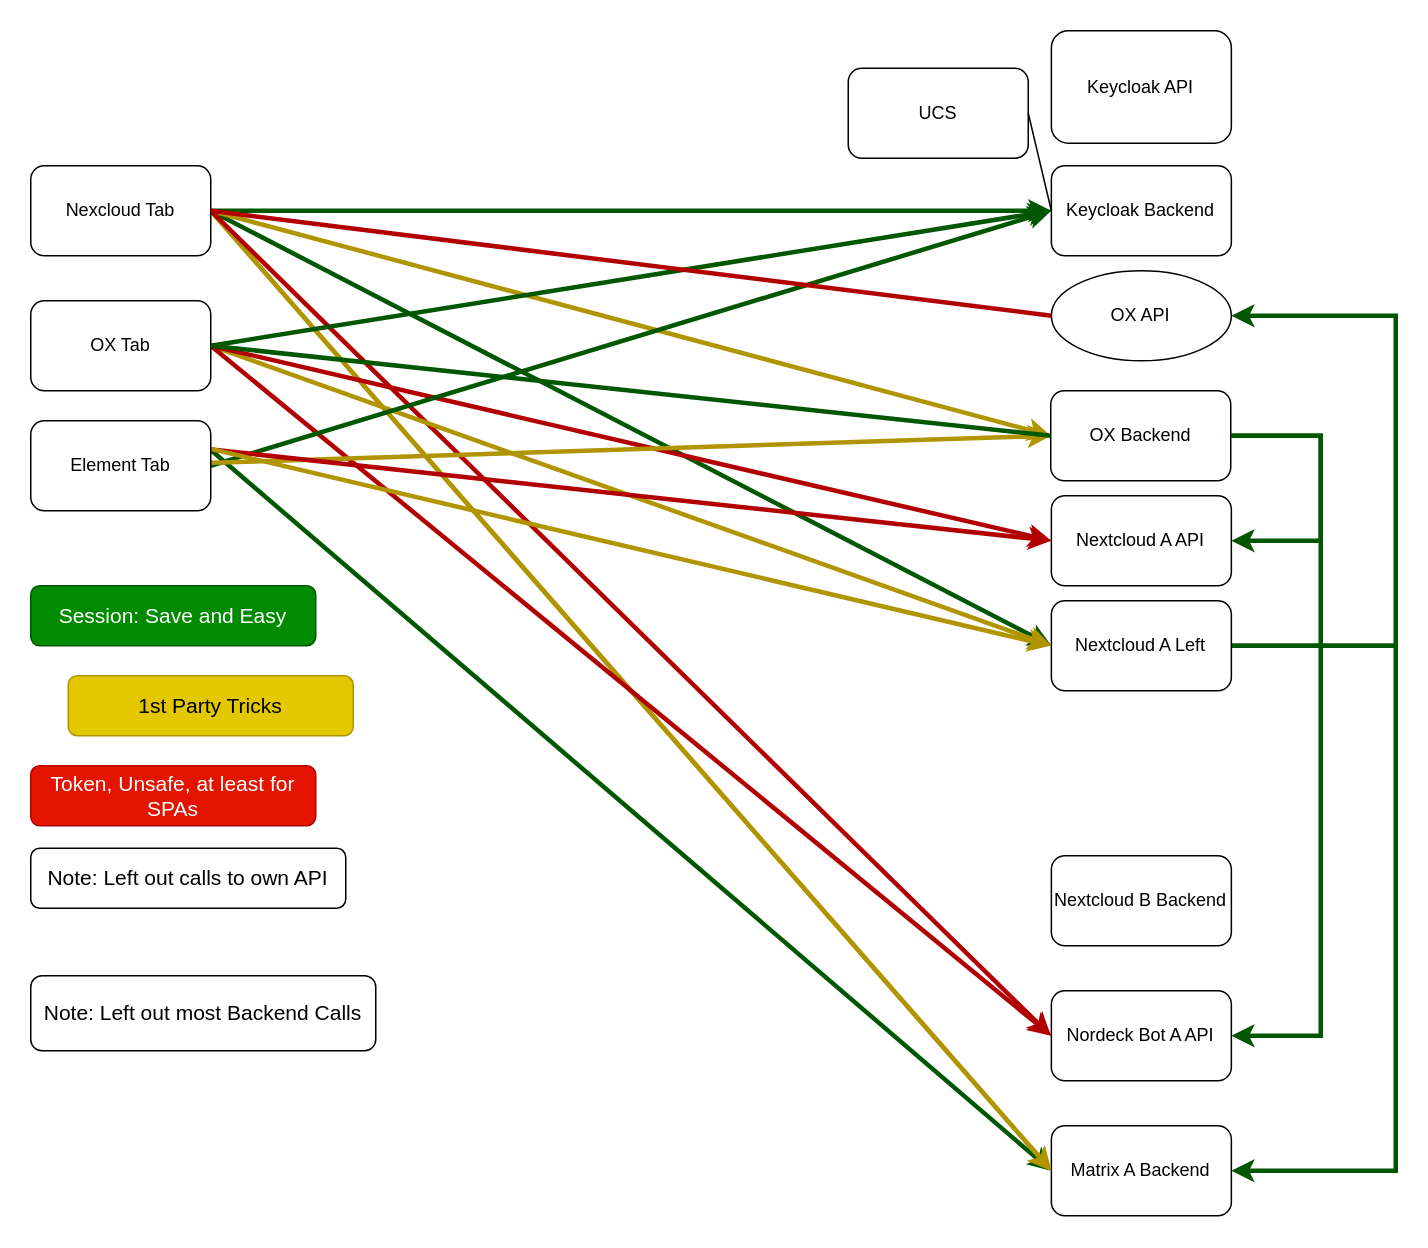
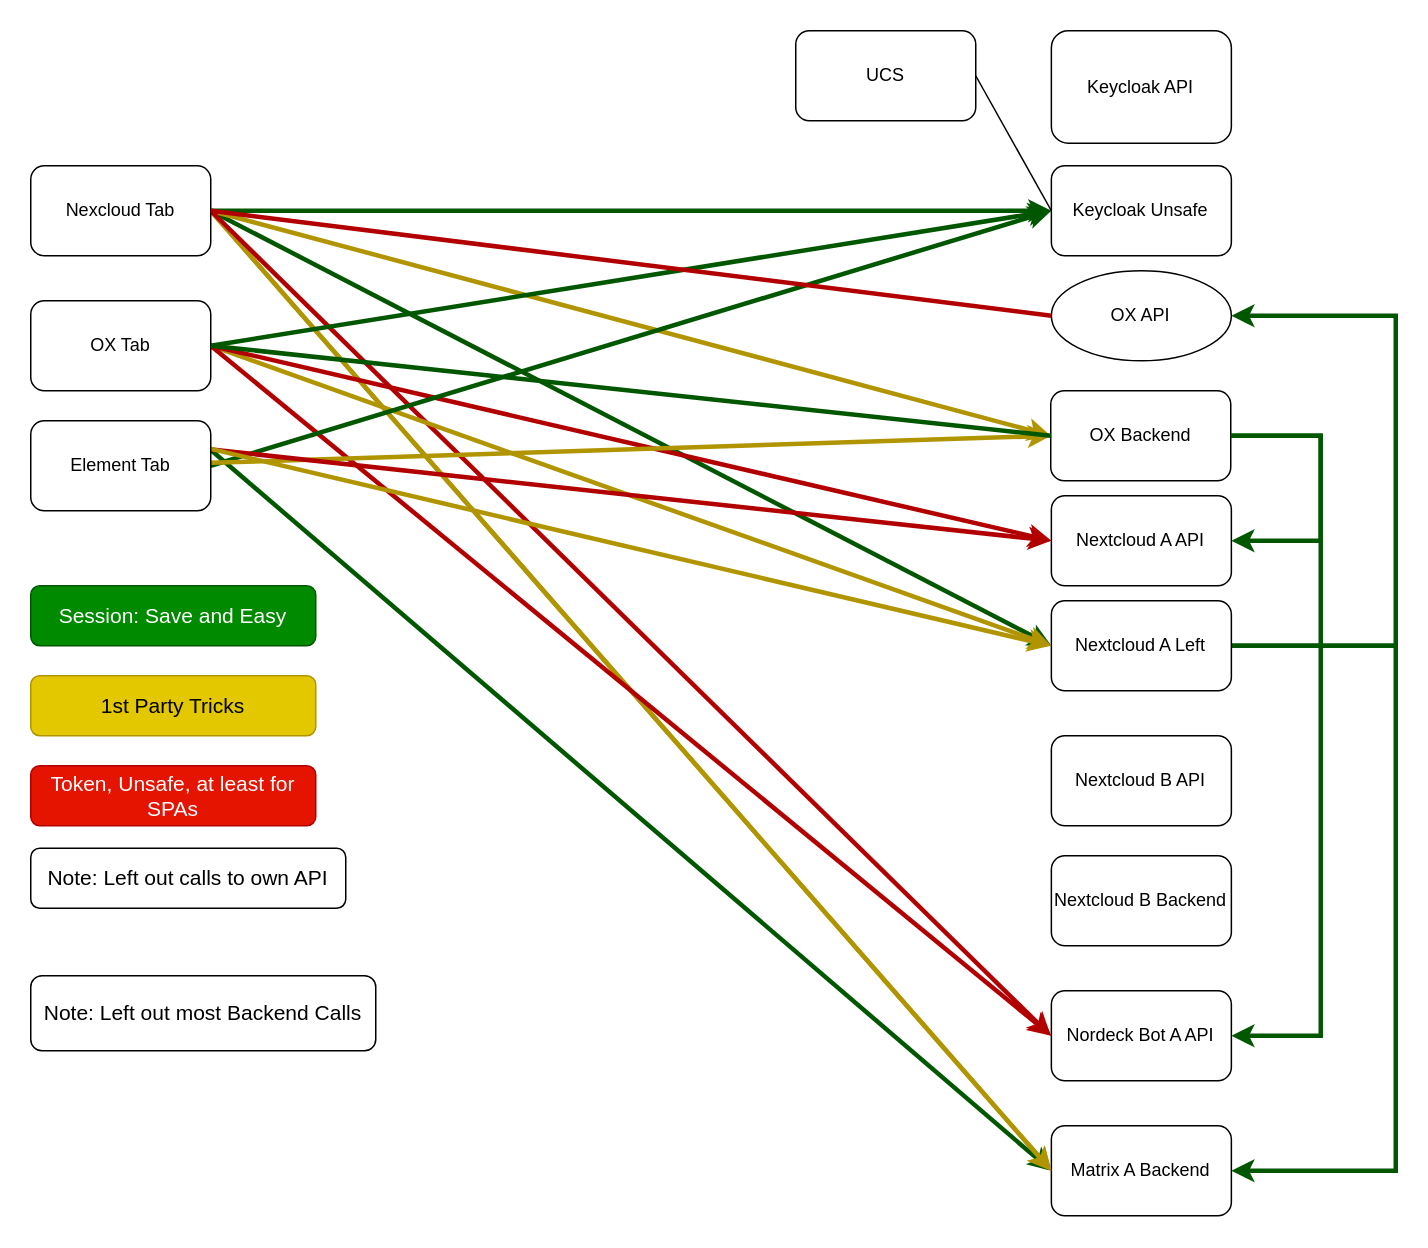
(938, 113) -> (886, 76)
(1141, 211) -> (1141, 211)
(211, 706) -> (173, 706)
none -> (1141, 781)
